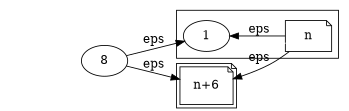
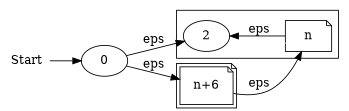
(207, 36) -> (207, 36)
none -> (27, 61)
(105, 61) -> (105, 61)
(266, 66) -> (272, 89)
